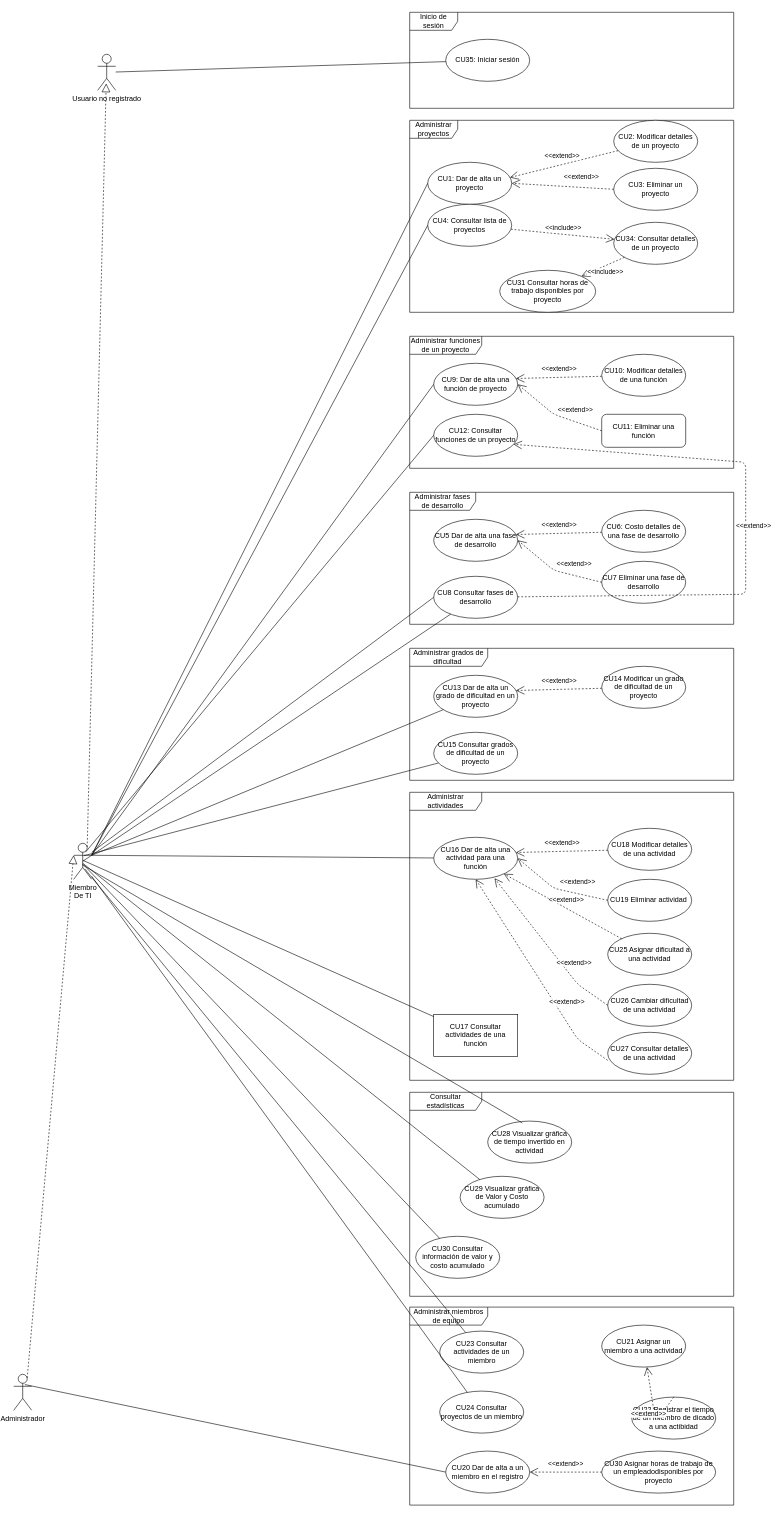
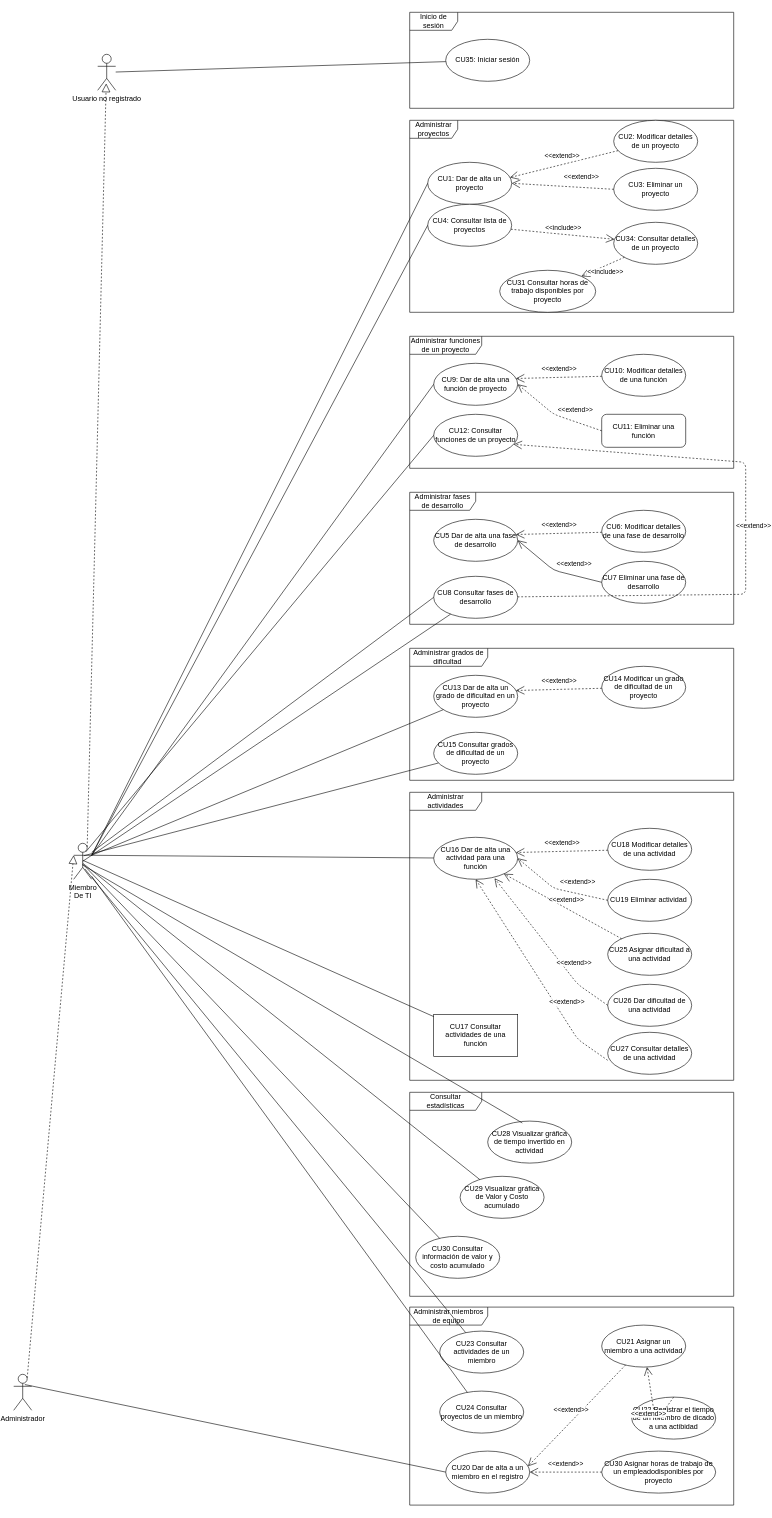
(644, 531) -> (644, 531)
(556, 571) -> (556, 571)
(650, 1005) -> (650, 1005)
none -> (551, 1442)
